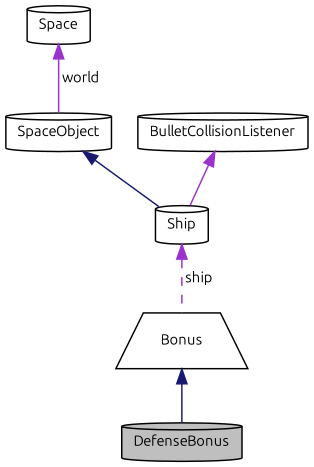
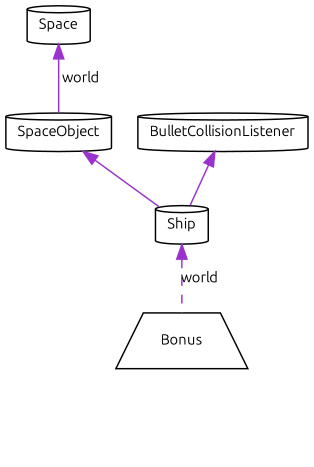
(127, 183) -> (127, 183)
(198, 278) -> (198, 278)
(182, 442) -> none
